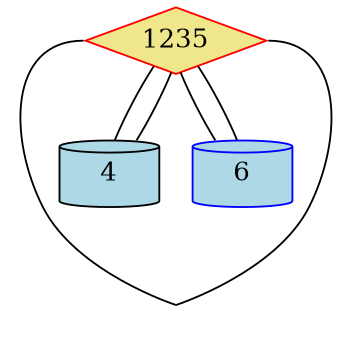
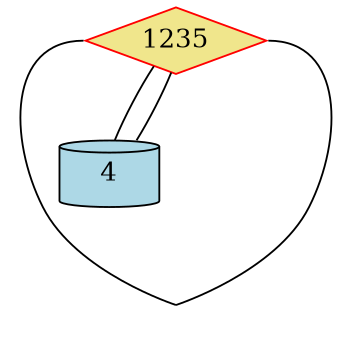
(243, 174) -> none
